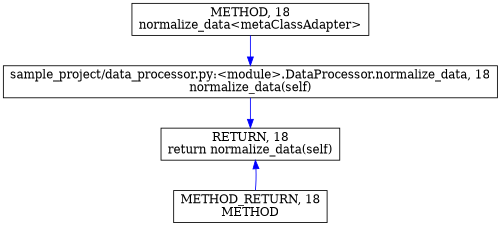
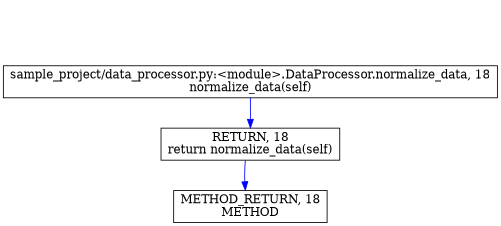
(250, 19) -> none
(256, 180) -> (245, 171)
